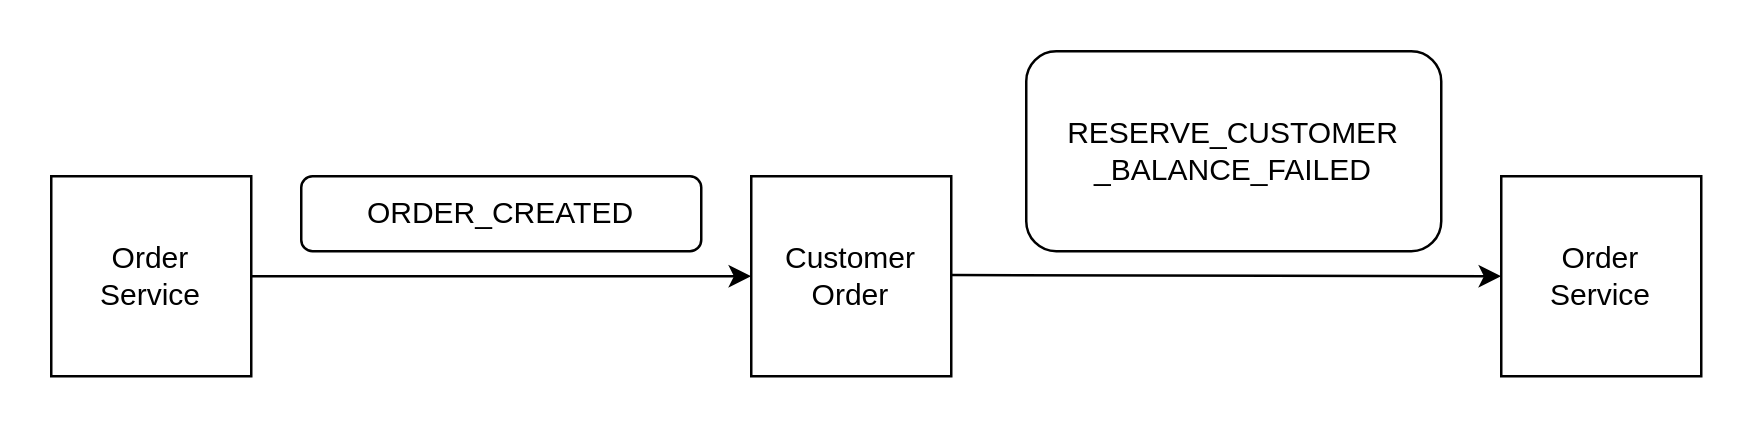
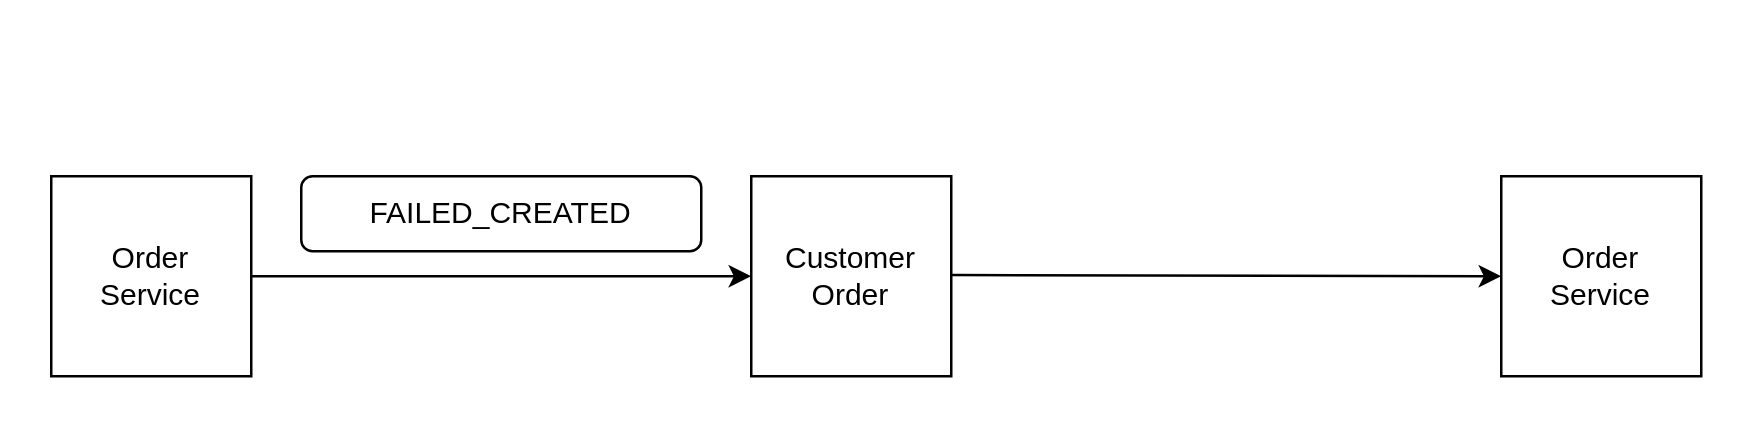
(1234, 151) -> none
(501, 214) -> (501, 214)
